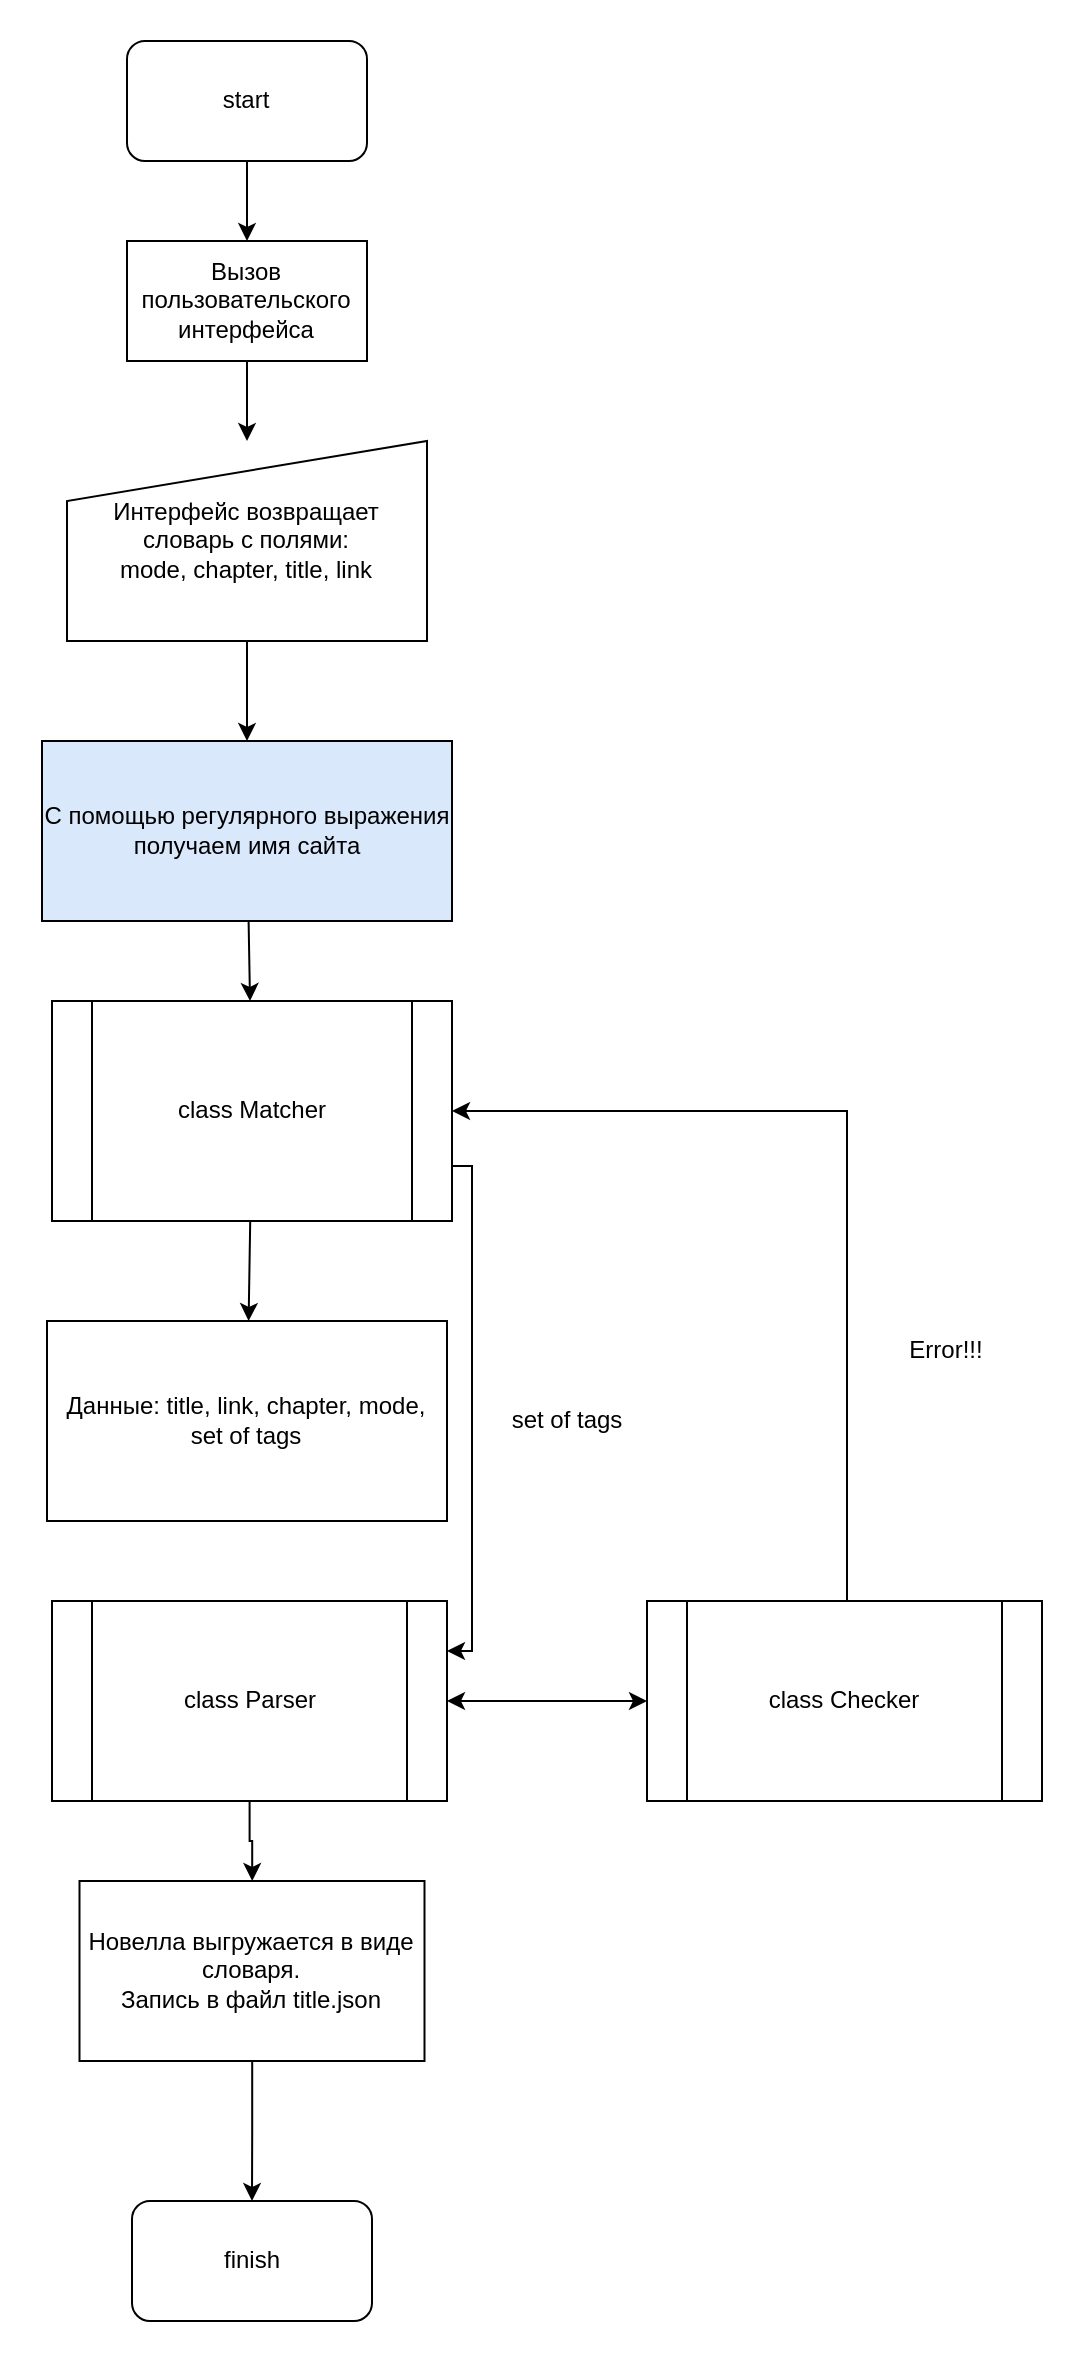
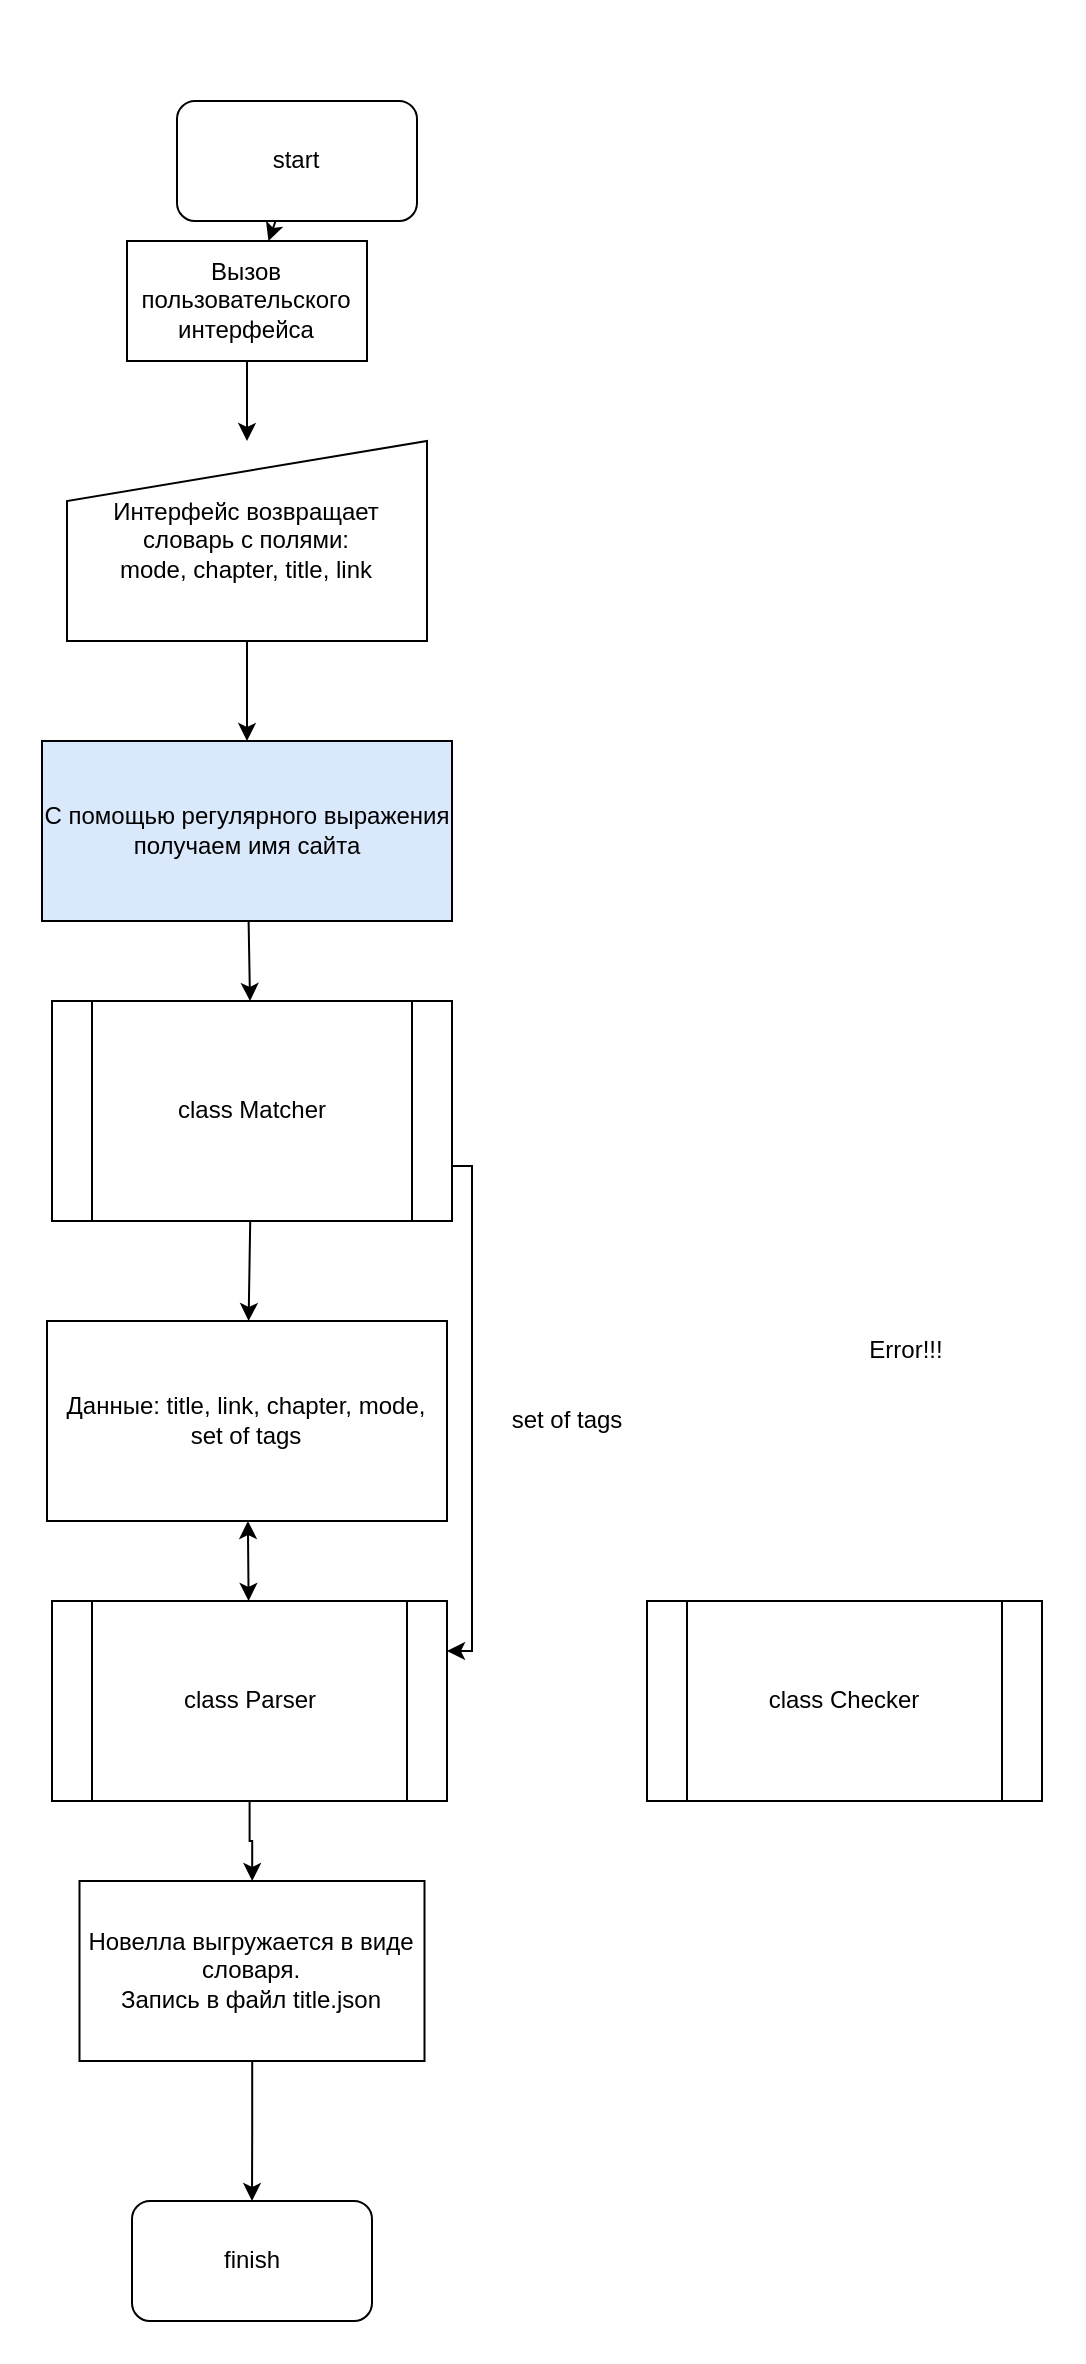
(247, 101) -> (297, 161)
(847, 1165) -> none
(947, 1351) -> (907, 1351)
(547, 1701) -> (248, 1561)
